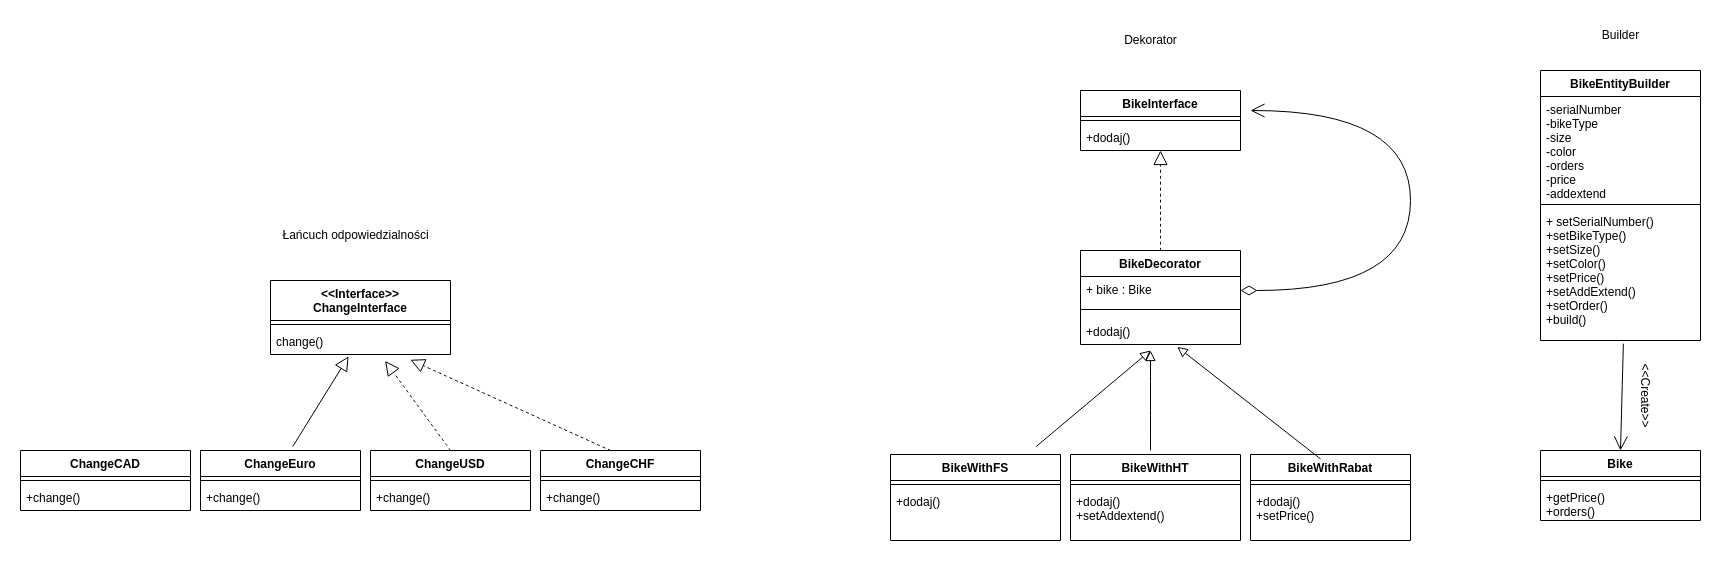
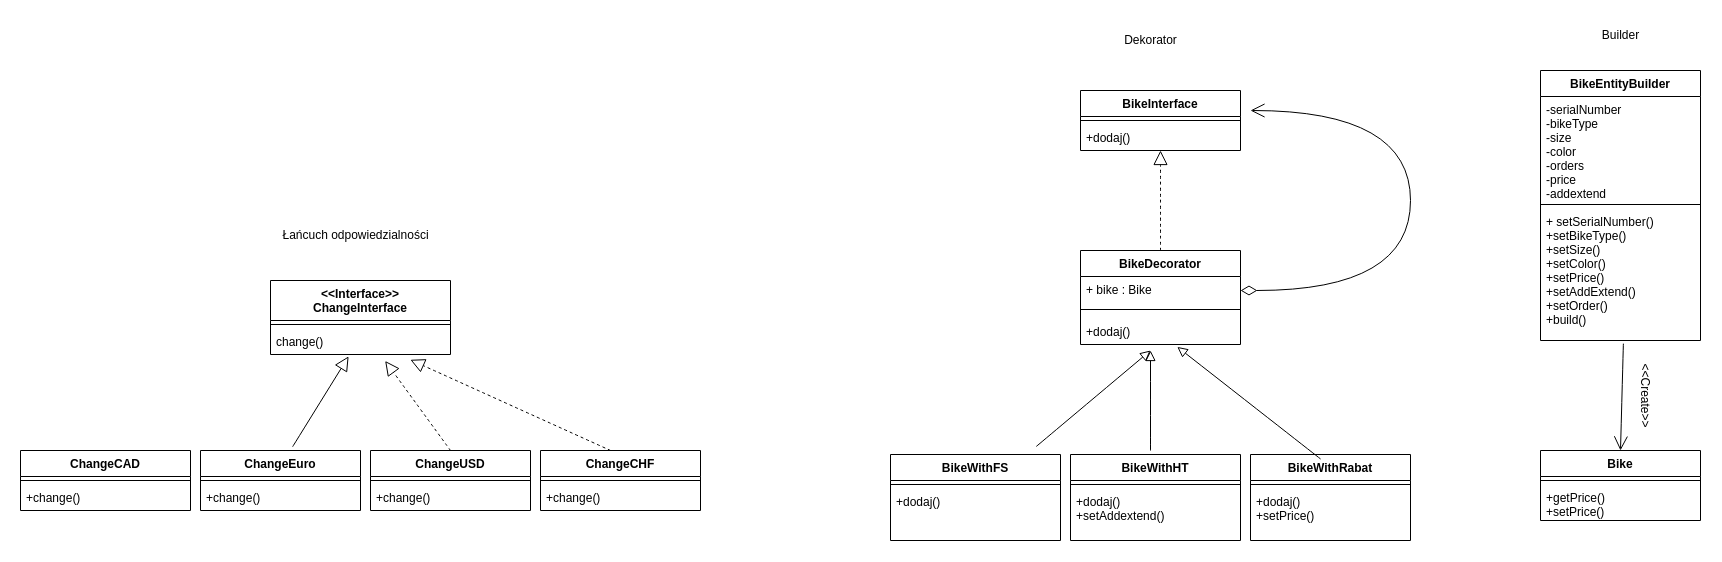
(1581, 498) -> (1581, 498)
